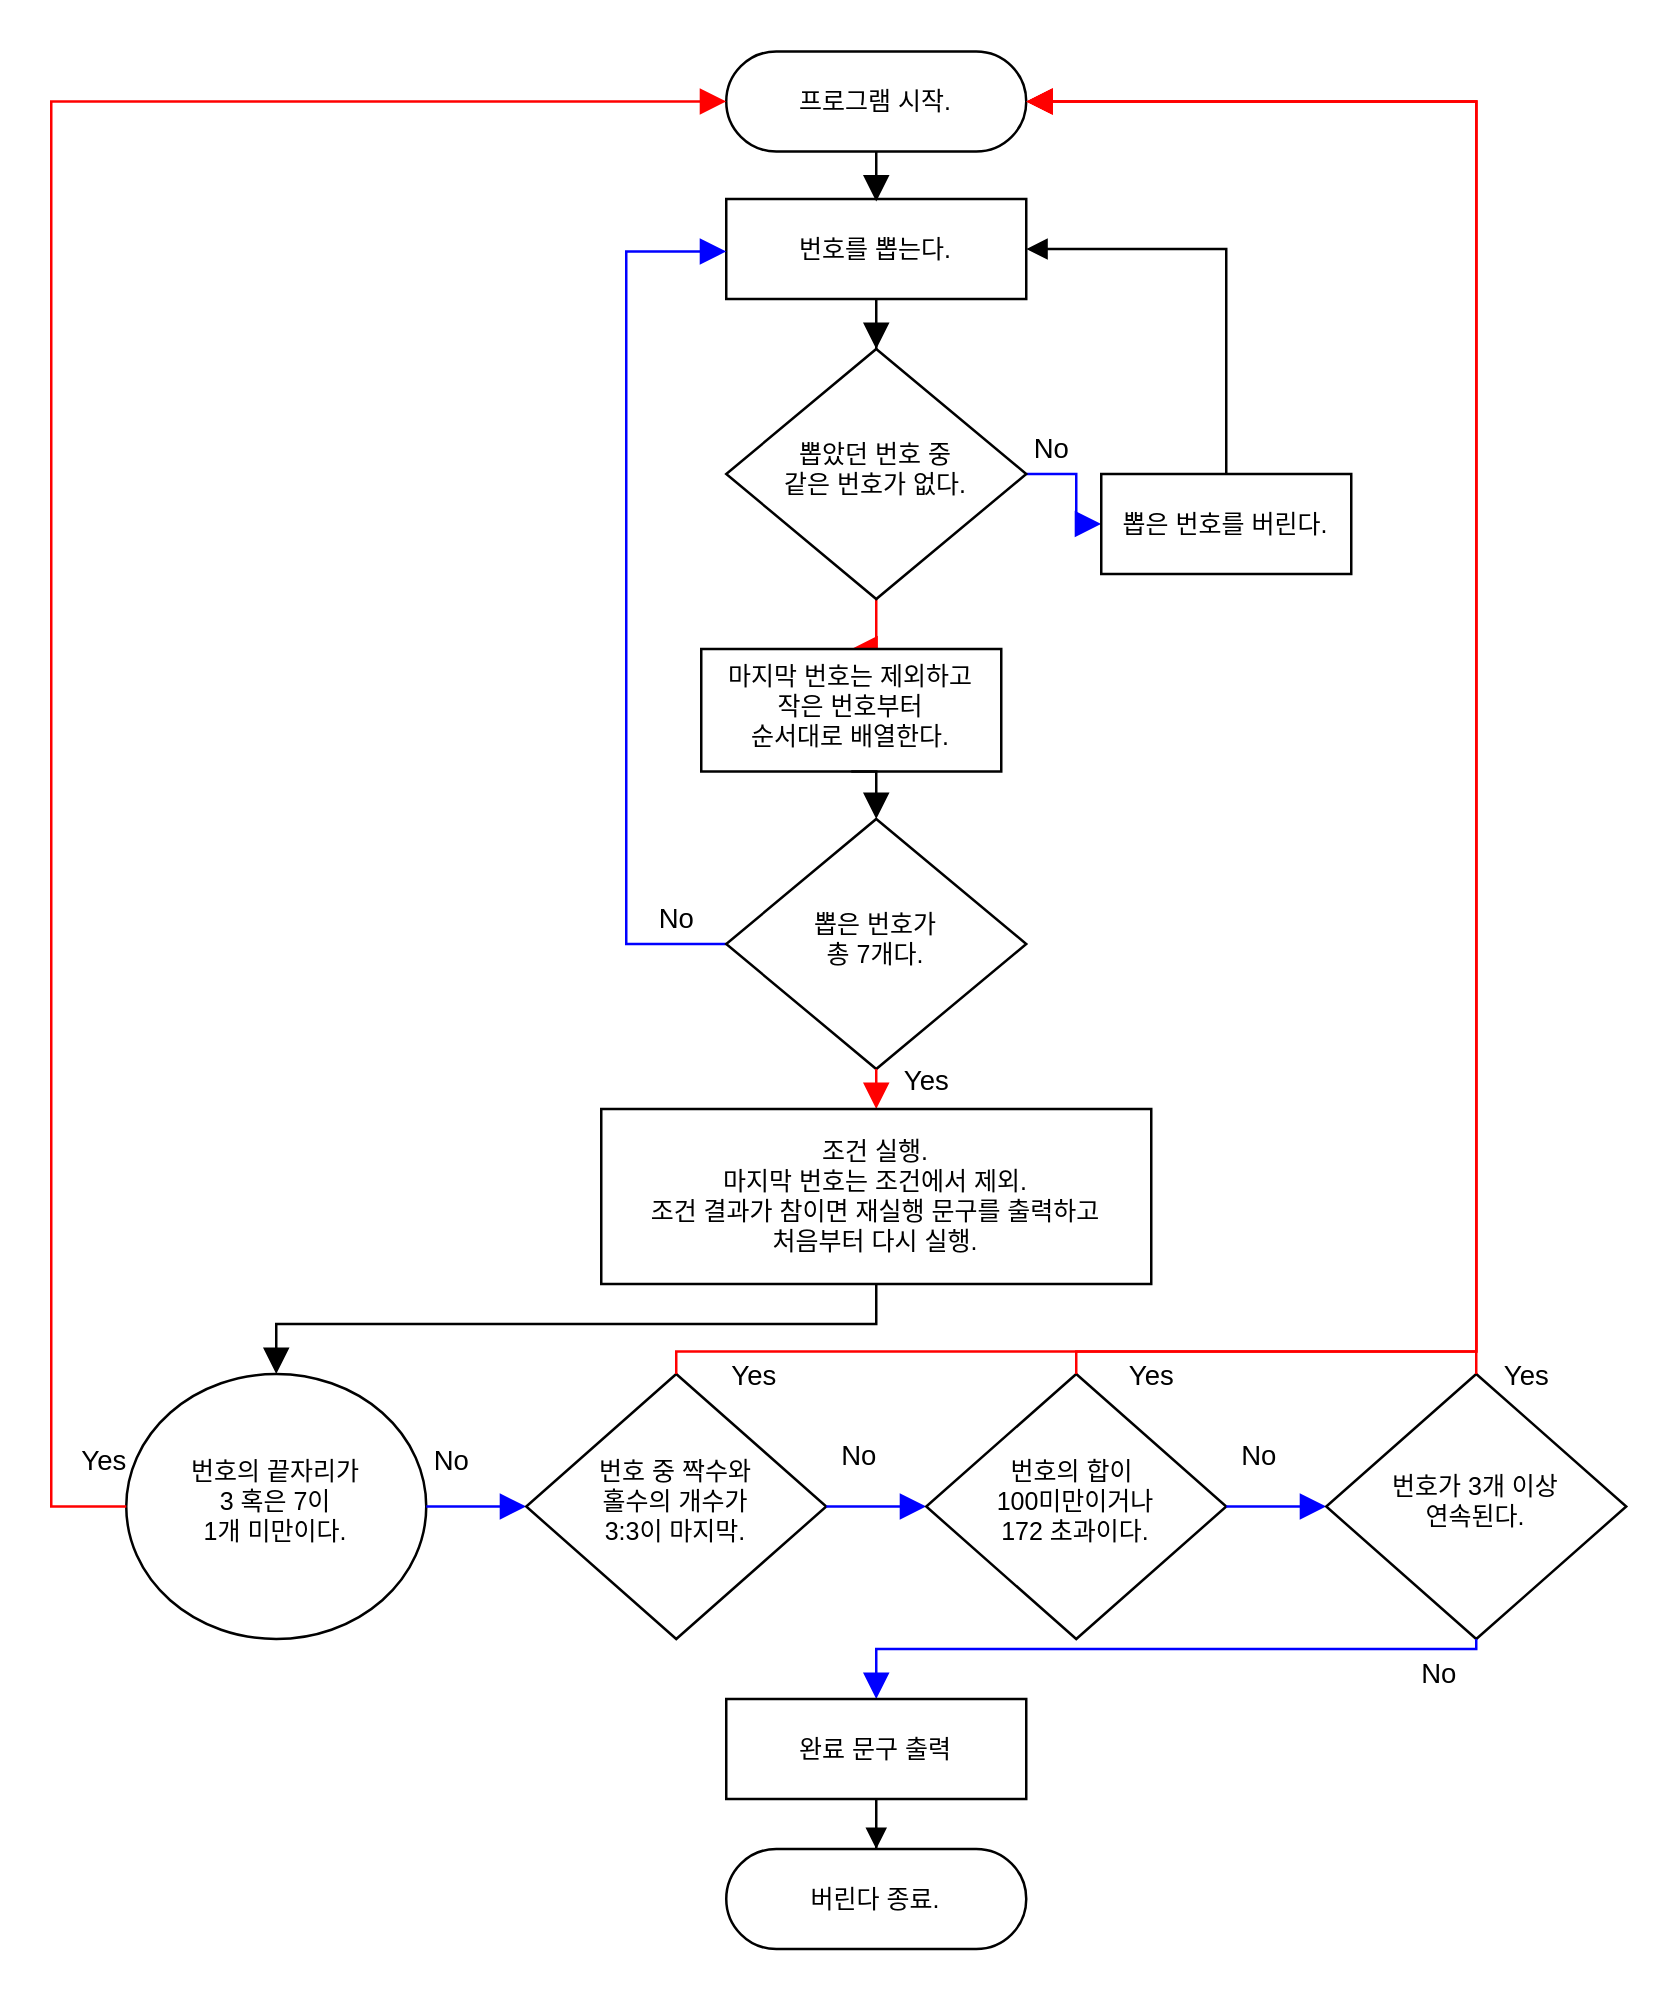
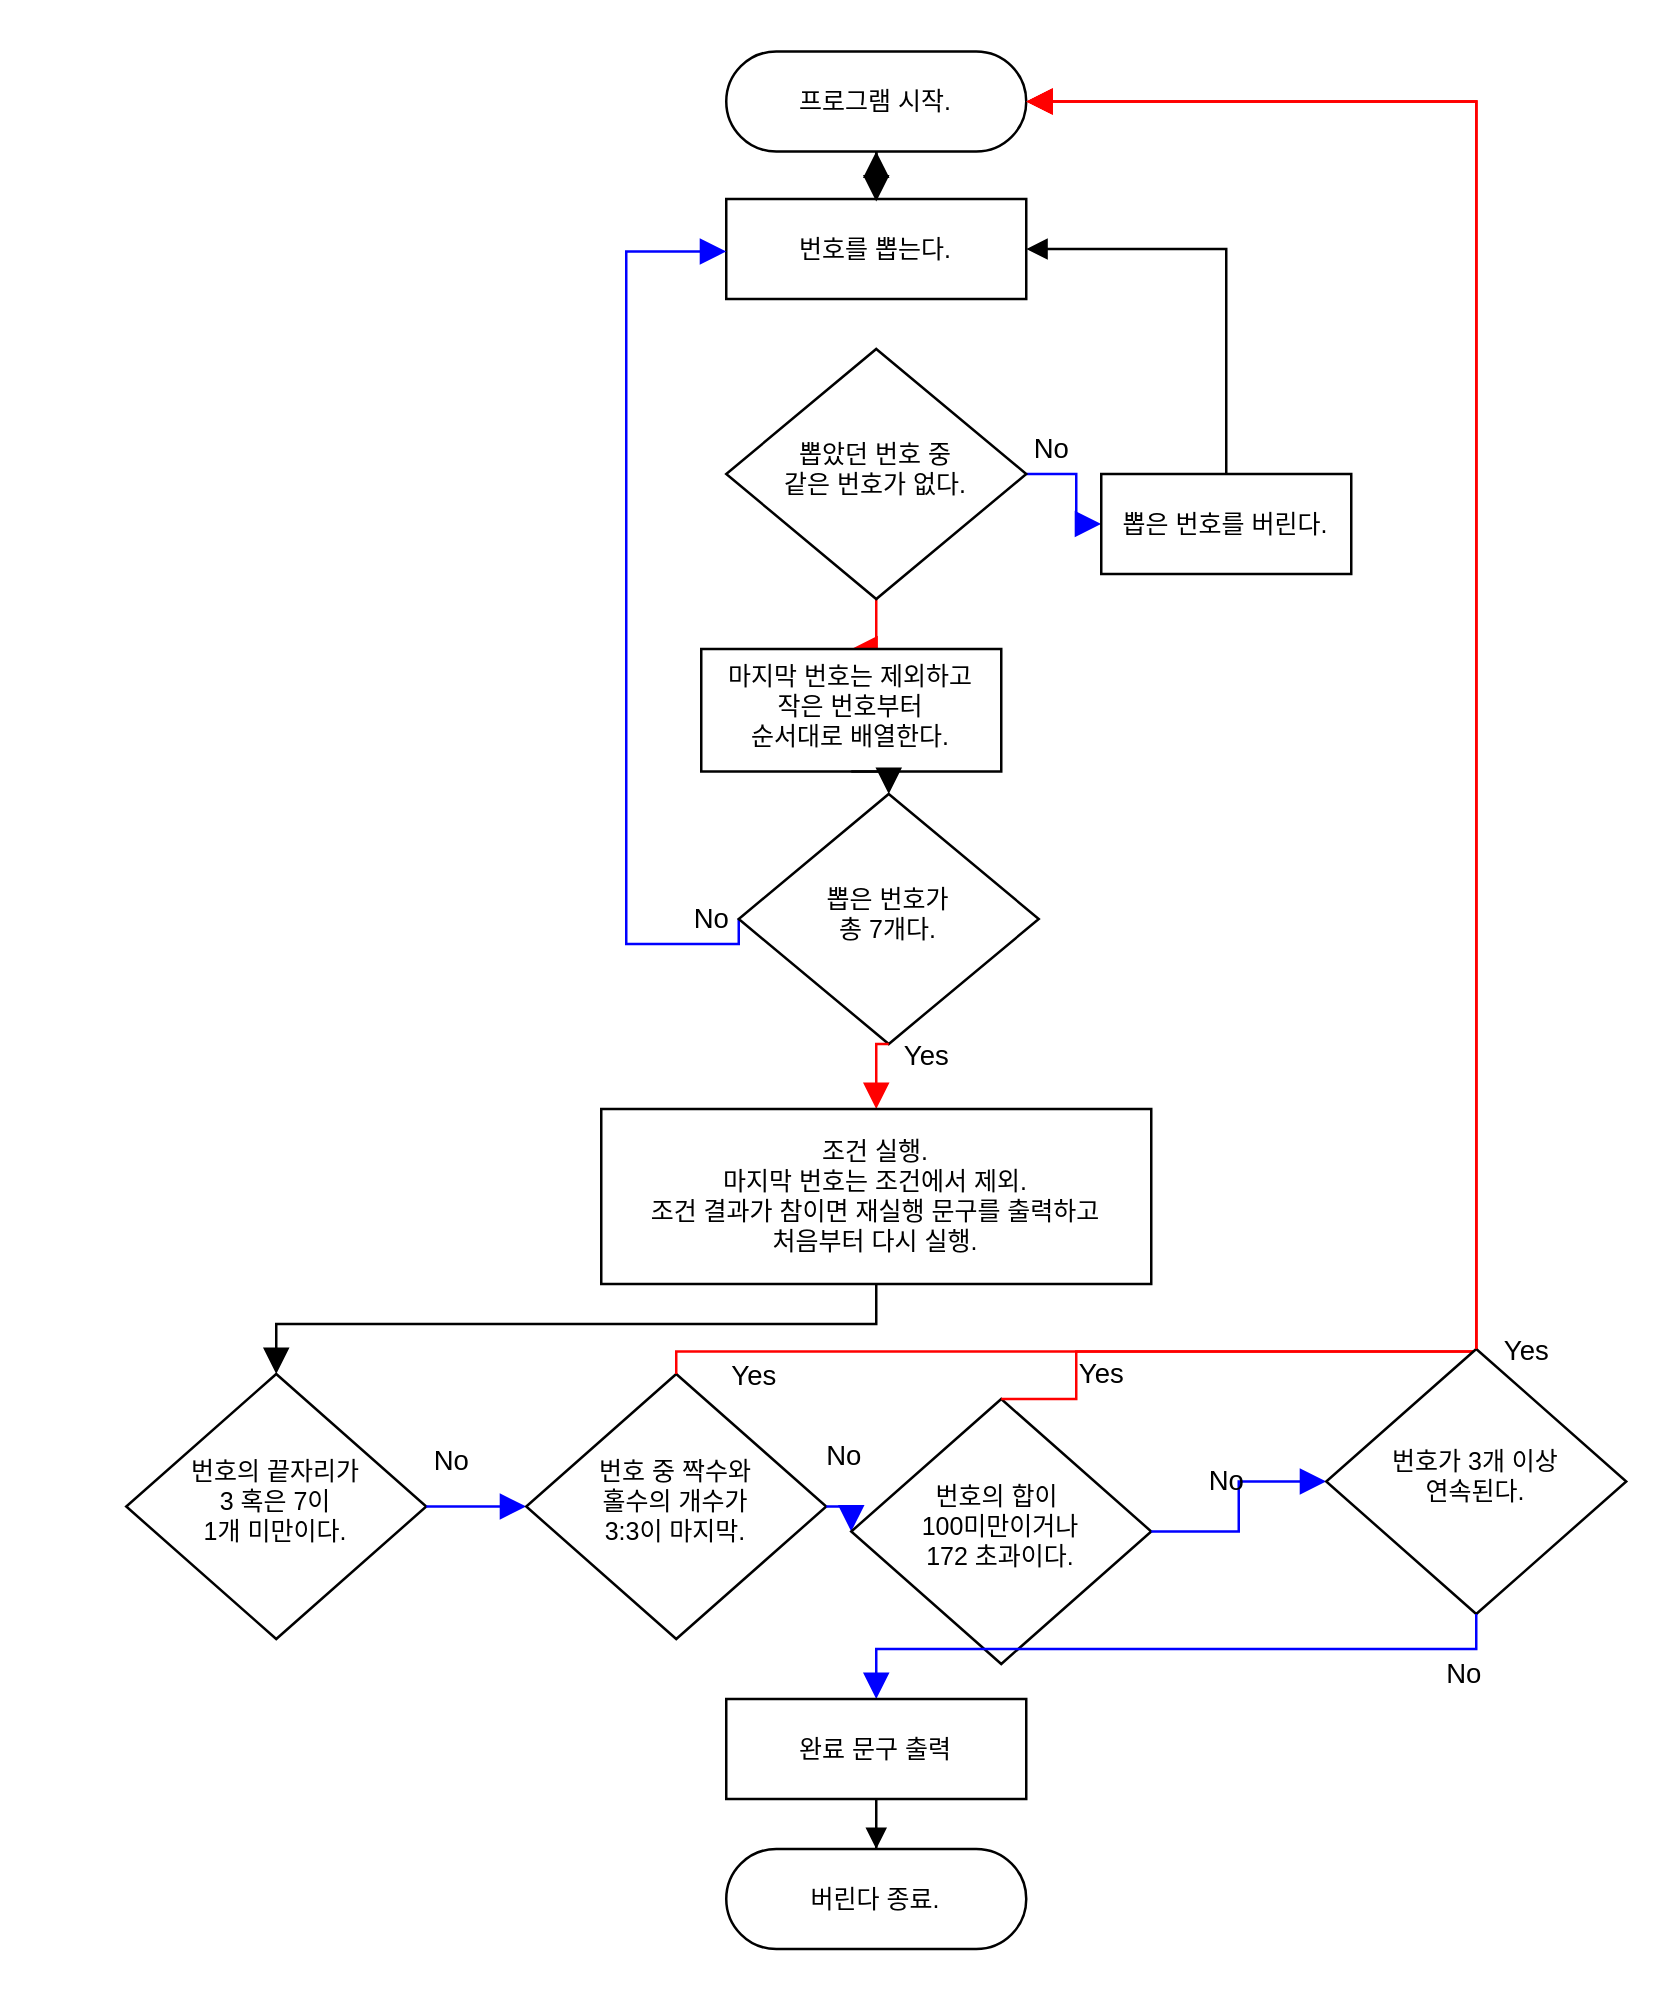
(876, 337) -> (876, 176)
(51, 517) -> none
(876, 944) -> (889, 919)
(276, 1506) -> (276, 1506)
(1076, 1506) -> (1001, 1531)
(1476, 1506) -> (1476, 1481)
